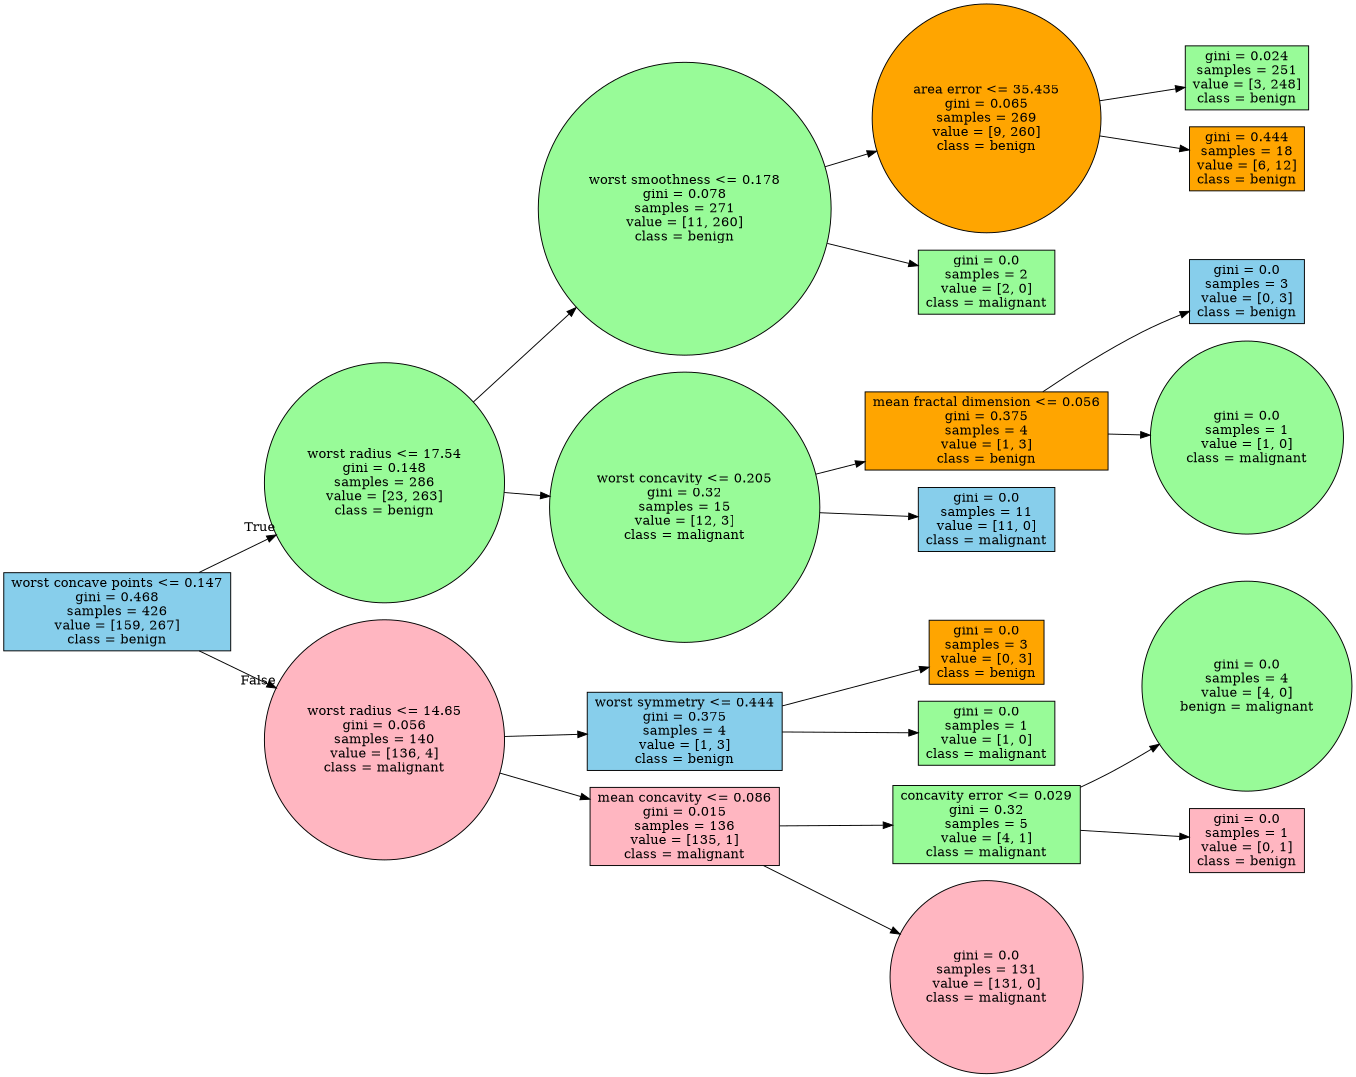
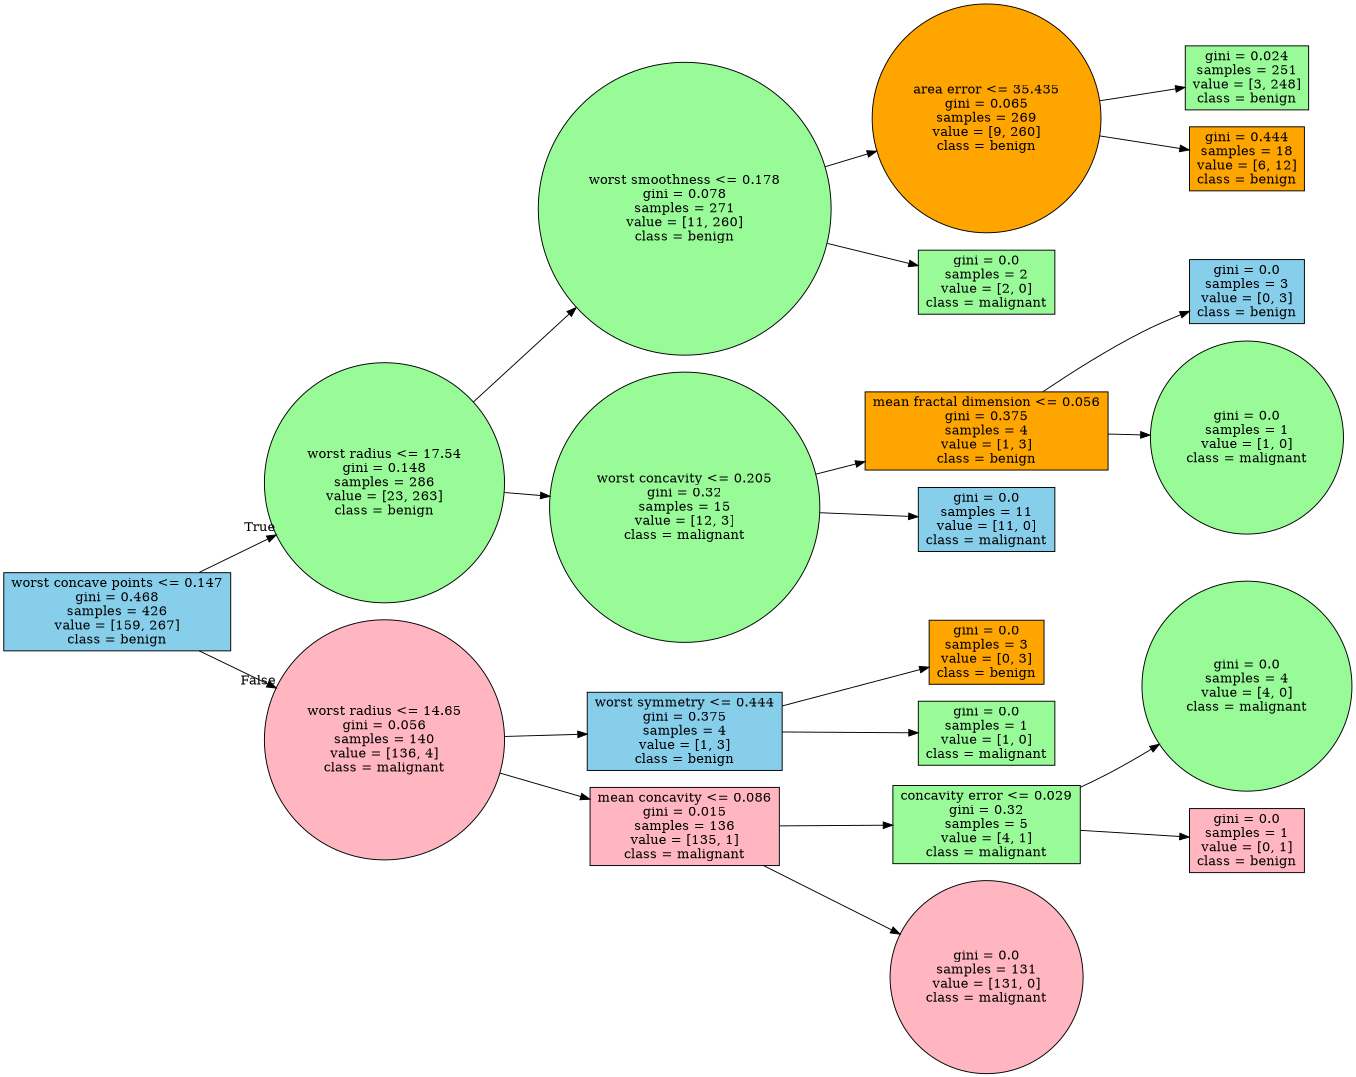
(1247, 686) -> (1247, 686)
